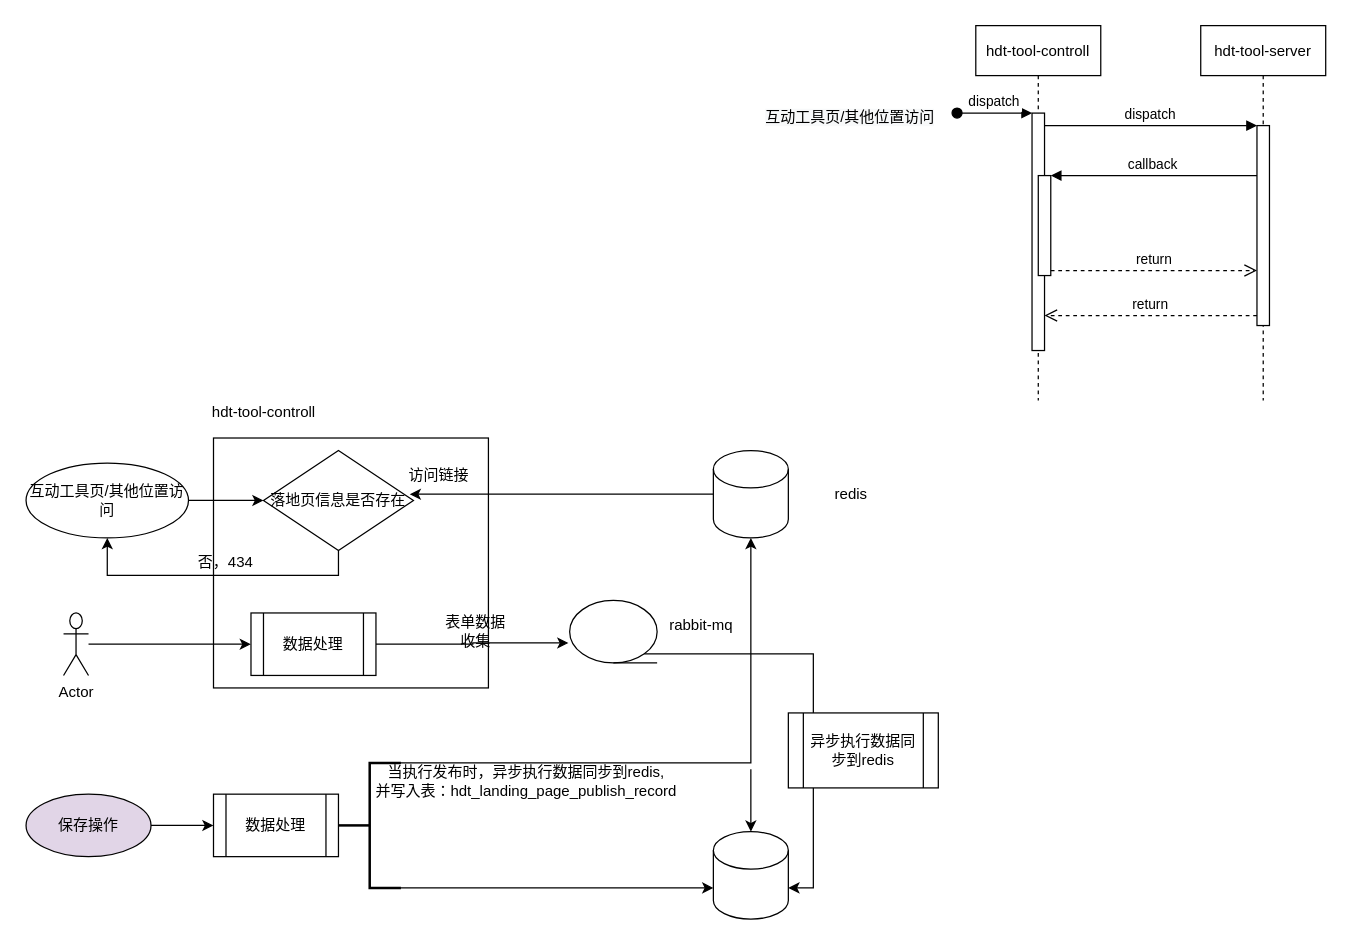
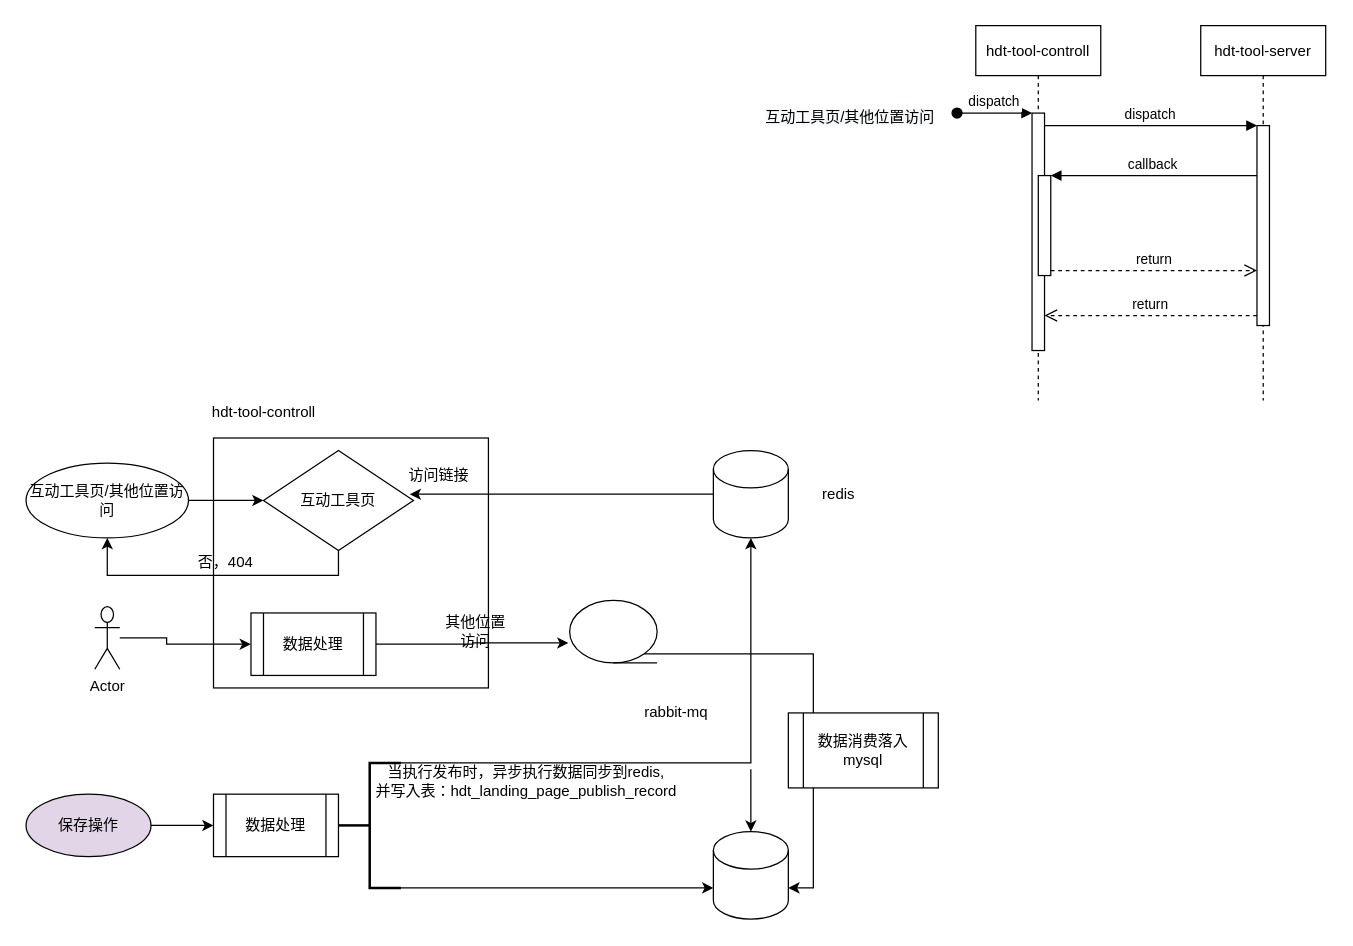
(851, 494) -> (838, 494)
(338, 501) -> (338, 501)
(226, 563) -> (226, 563)
(701, 626) -> (676, 713)
(476, 632) -> (476, 632)
(76, 644) -> (107, 638)
(863, 751) -> (863, 751)
